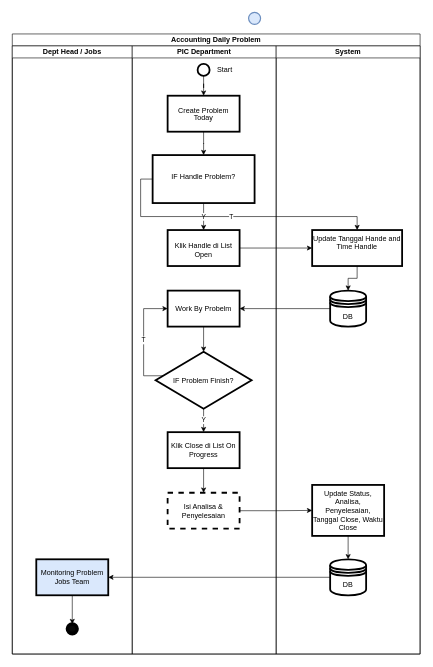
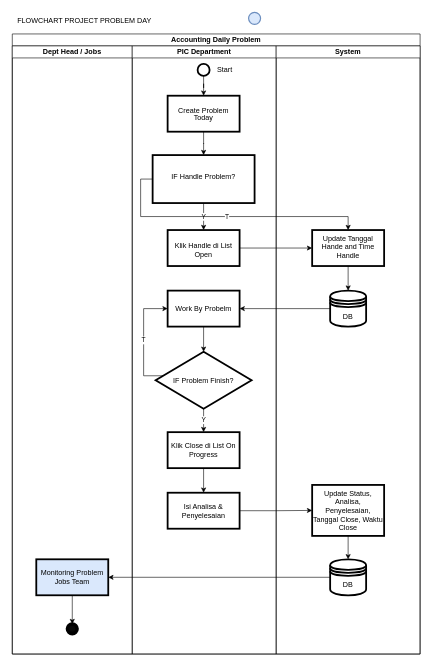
none -> (84, 21)
(357, 248) -> (348, 248)
(204, 511) -> (204, 511)
